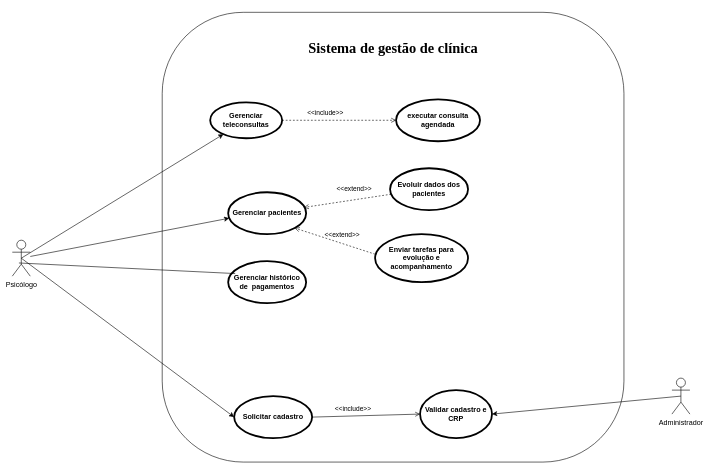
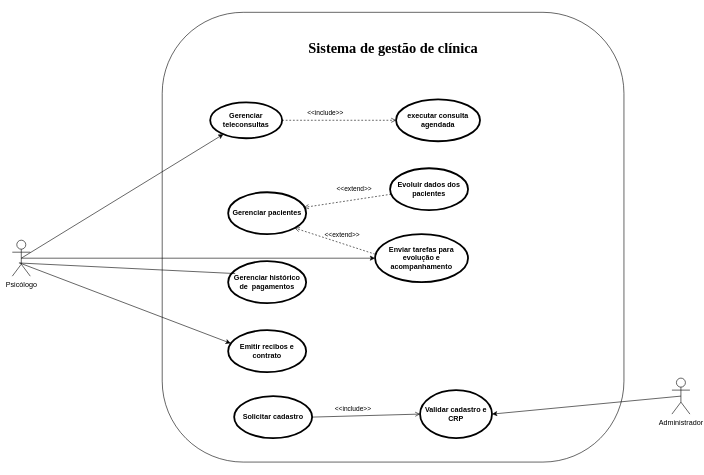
(129, 238) -> none
none -> (135, 307)
(128, 338) -> (369, 258)
none -> (267, 351)
